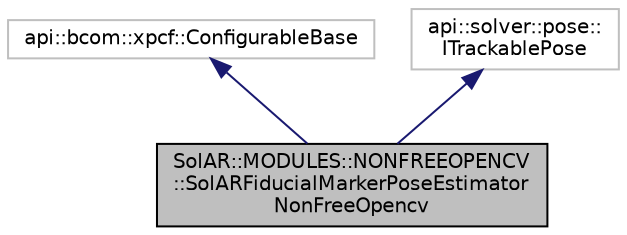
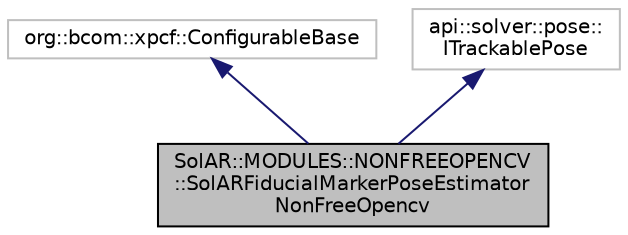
(191, 39) -> (192, 39)
